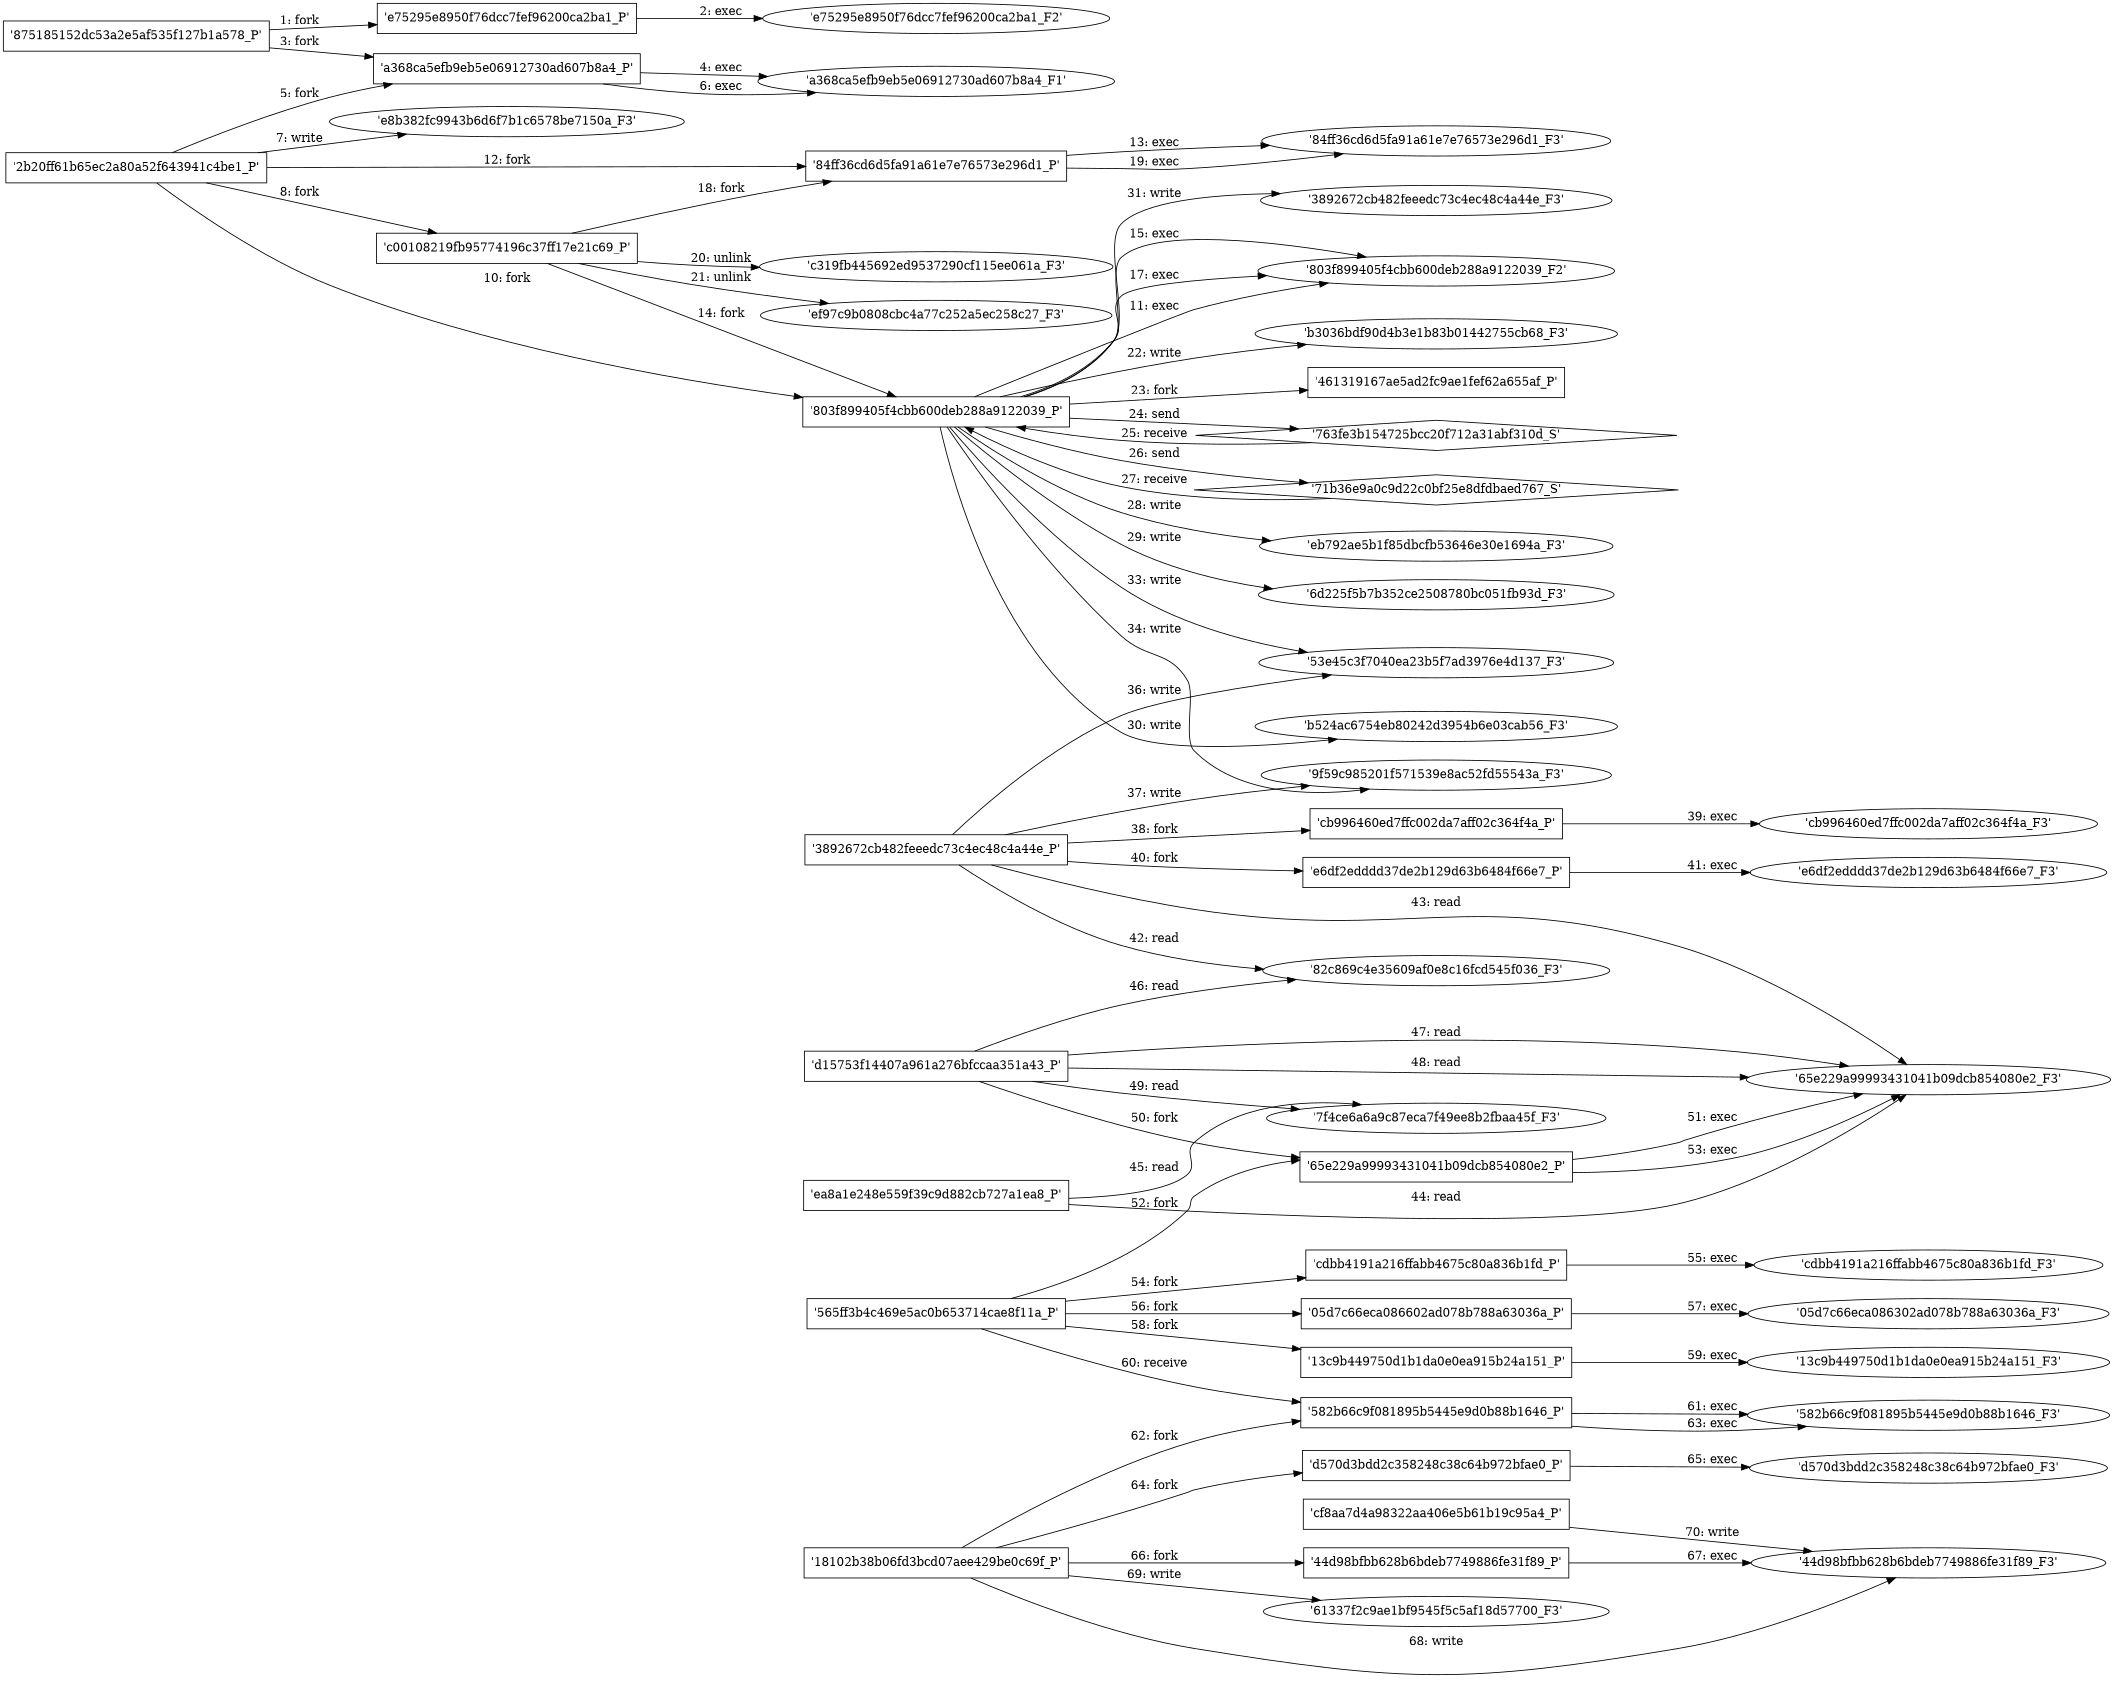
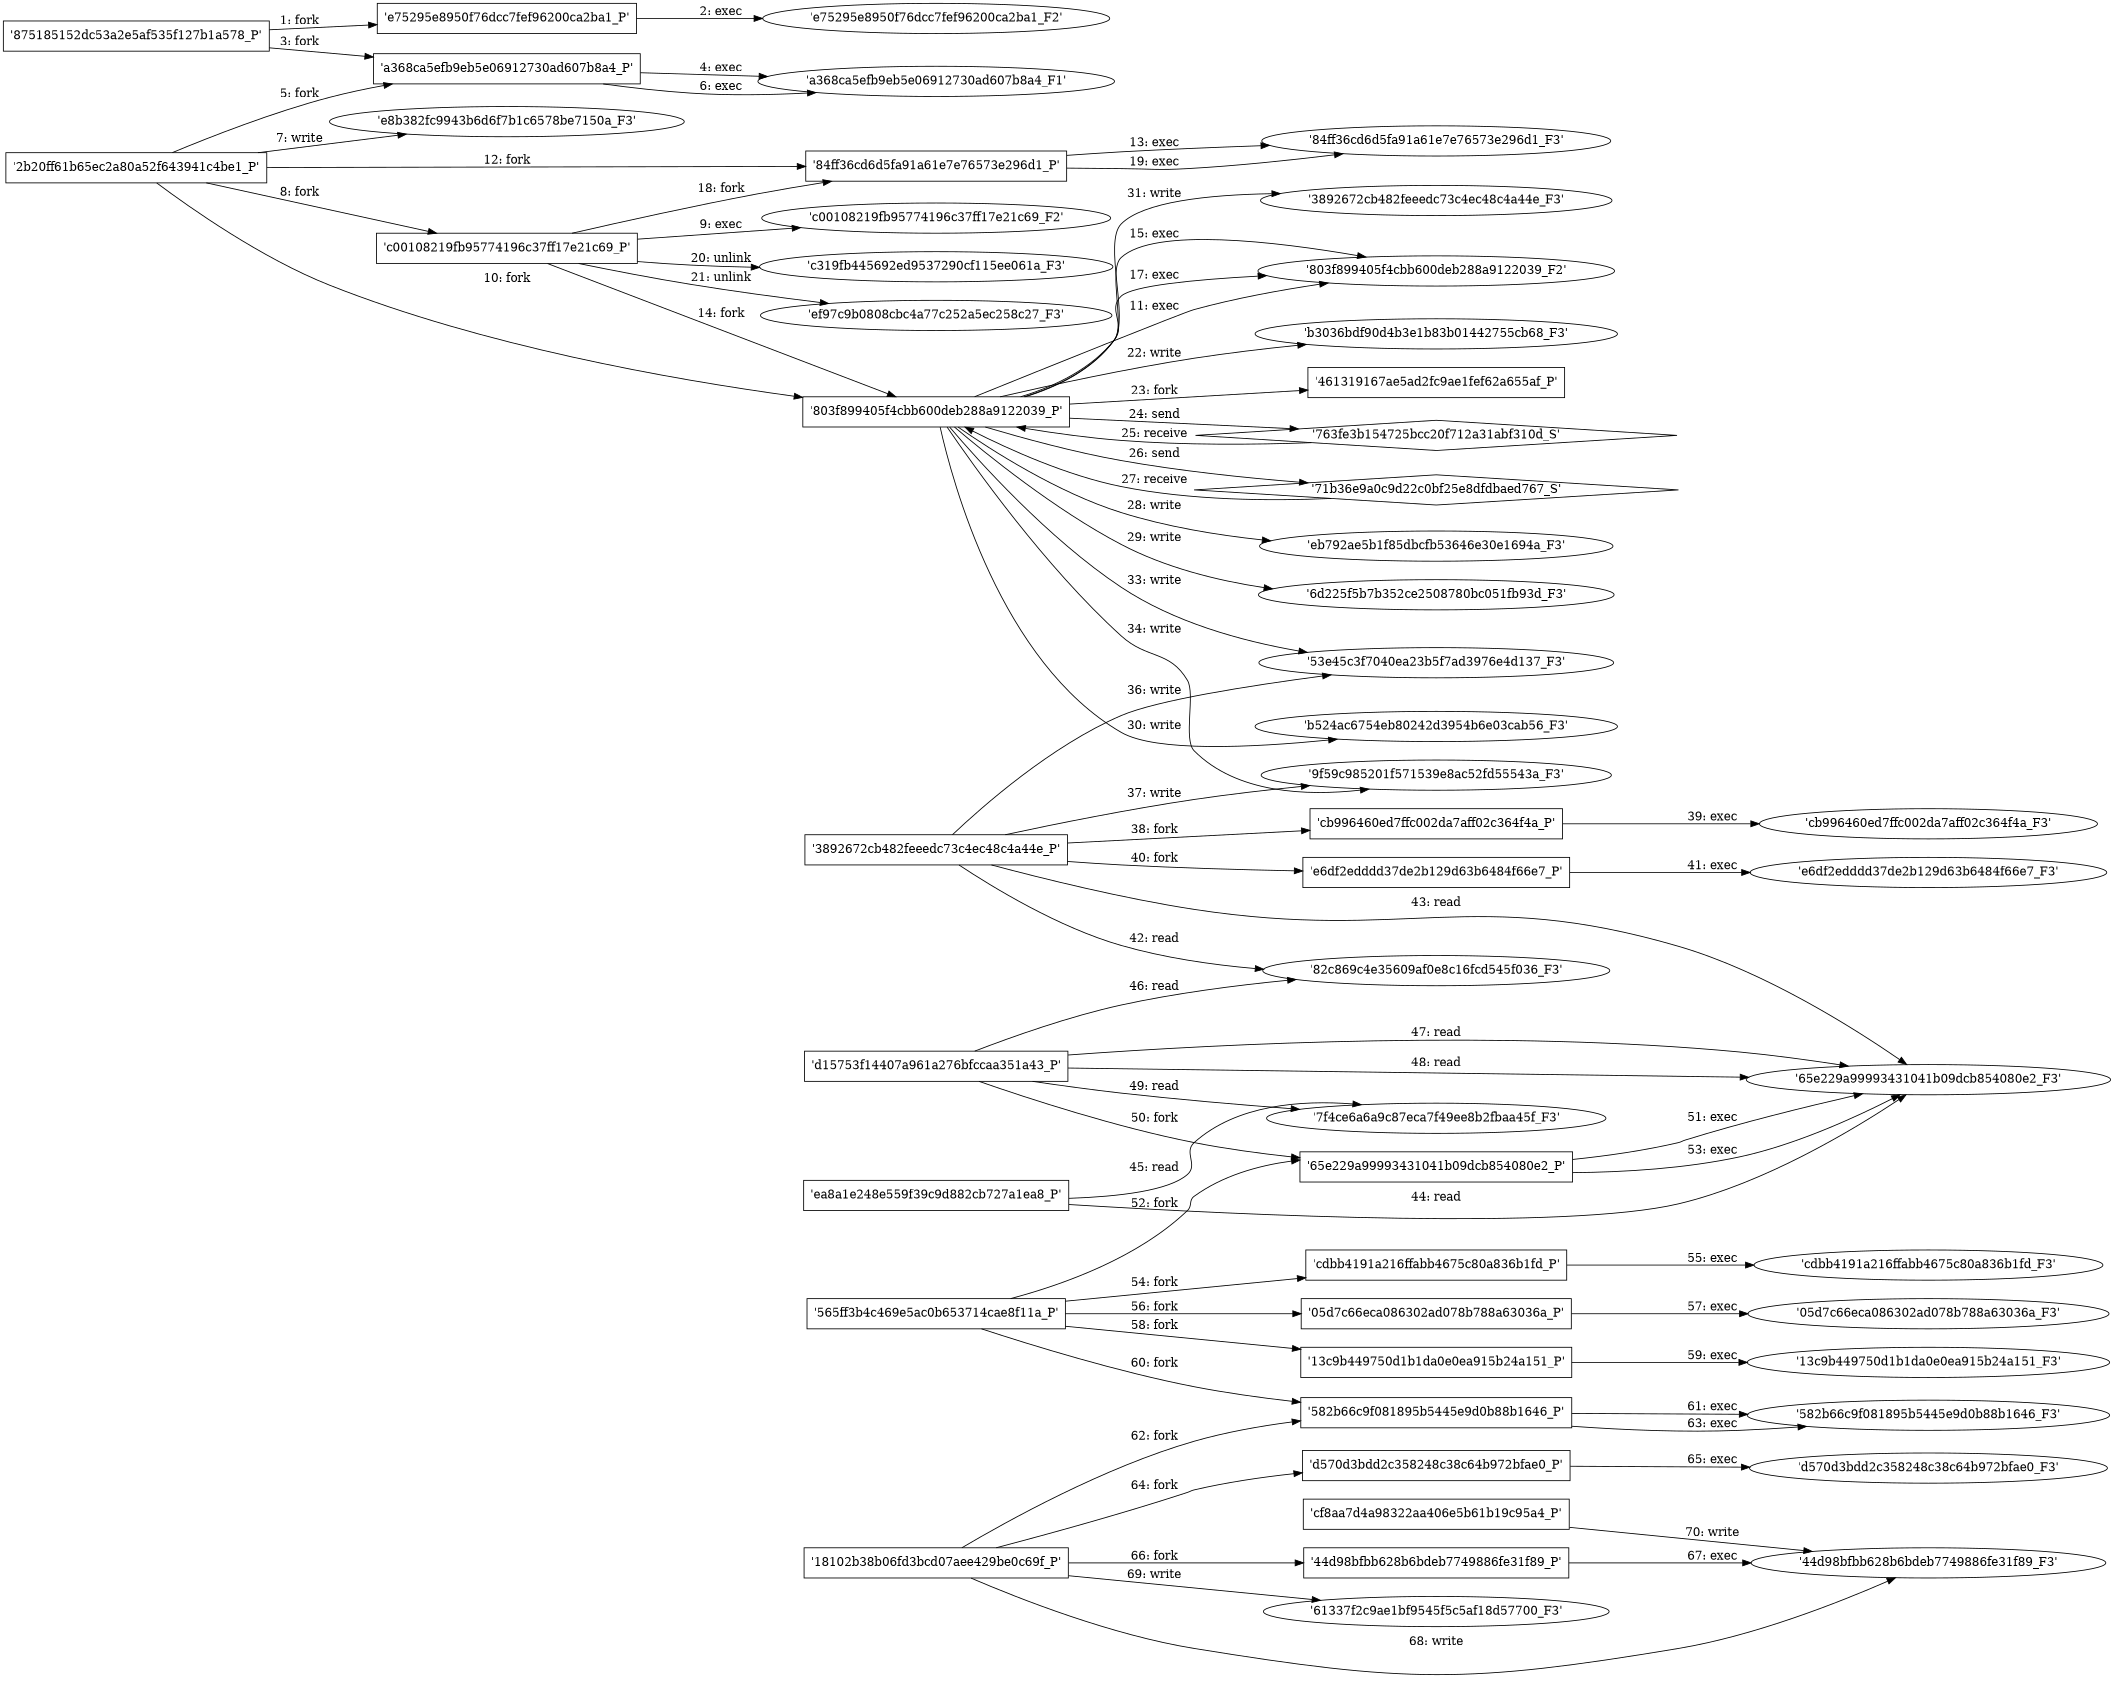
none -> (936, 218)
(1436, 1314) -> (1436, 1314)
(1154, 1364) -> (1154, 1364)
